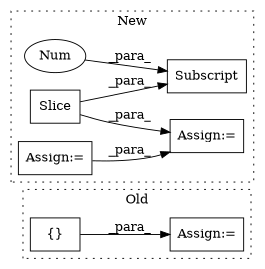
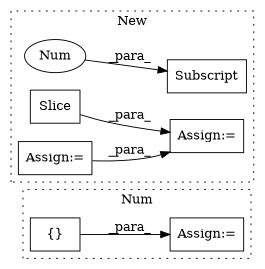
(119, 94) -> none
(137, 200) -> (137, 200)
